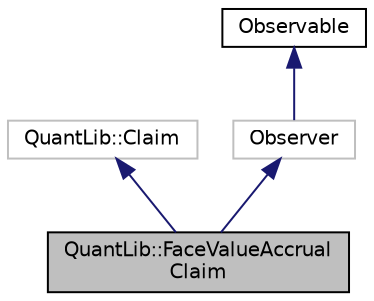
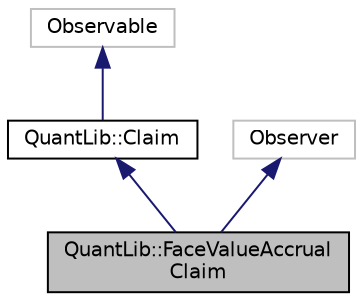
(294, 28) -> (103, 28)
(294, 94) -> (103, 94)
(103, 140) -> (103, 140)
